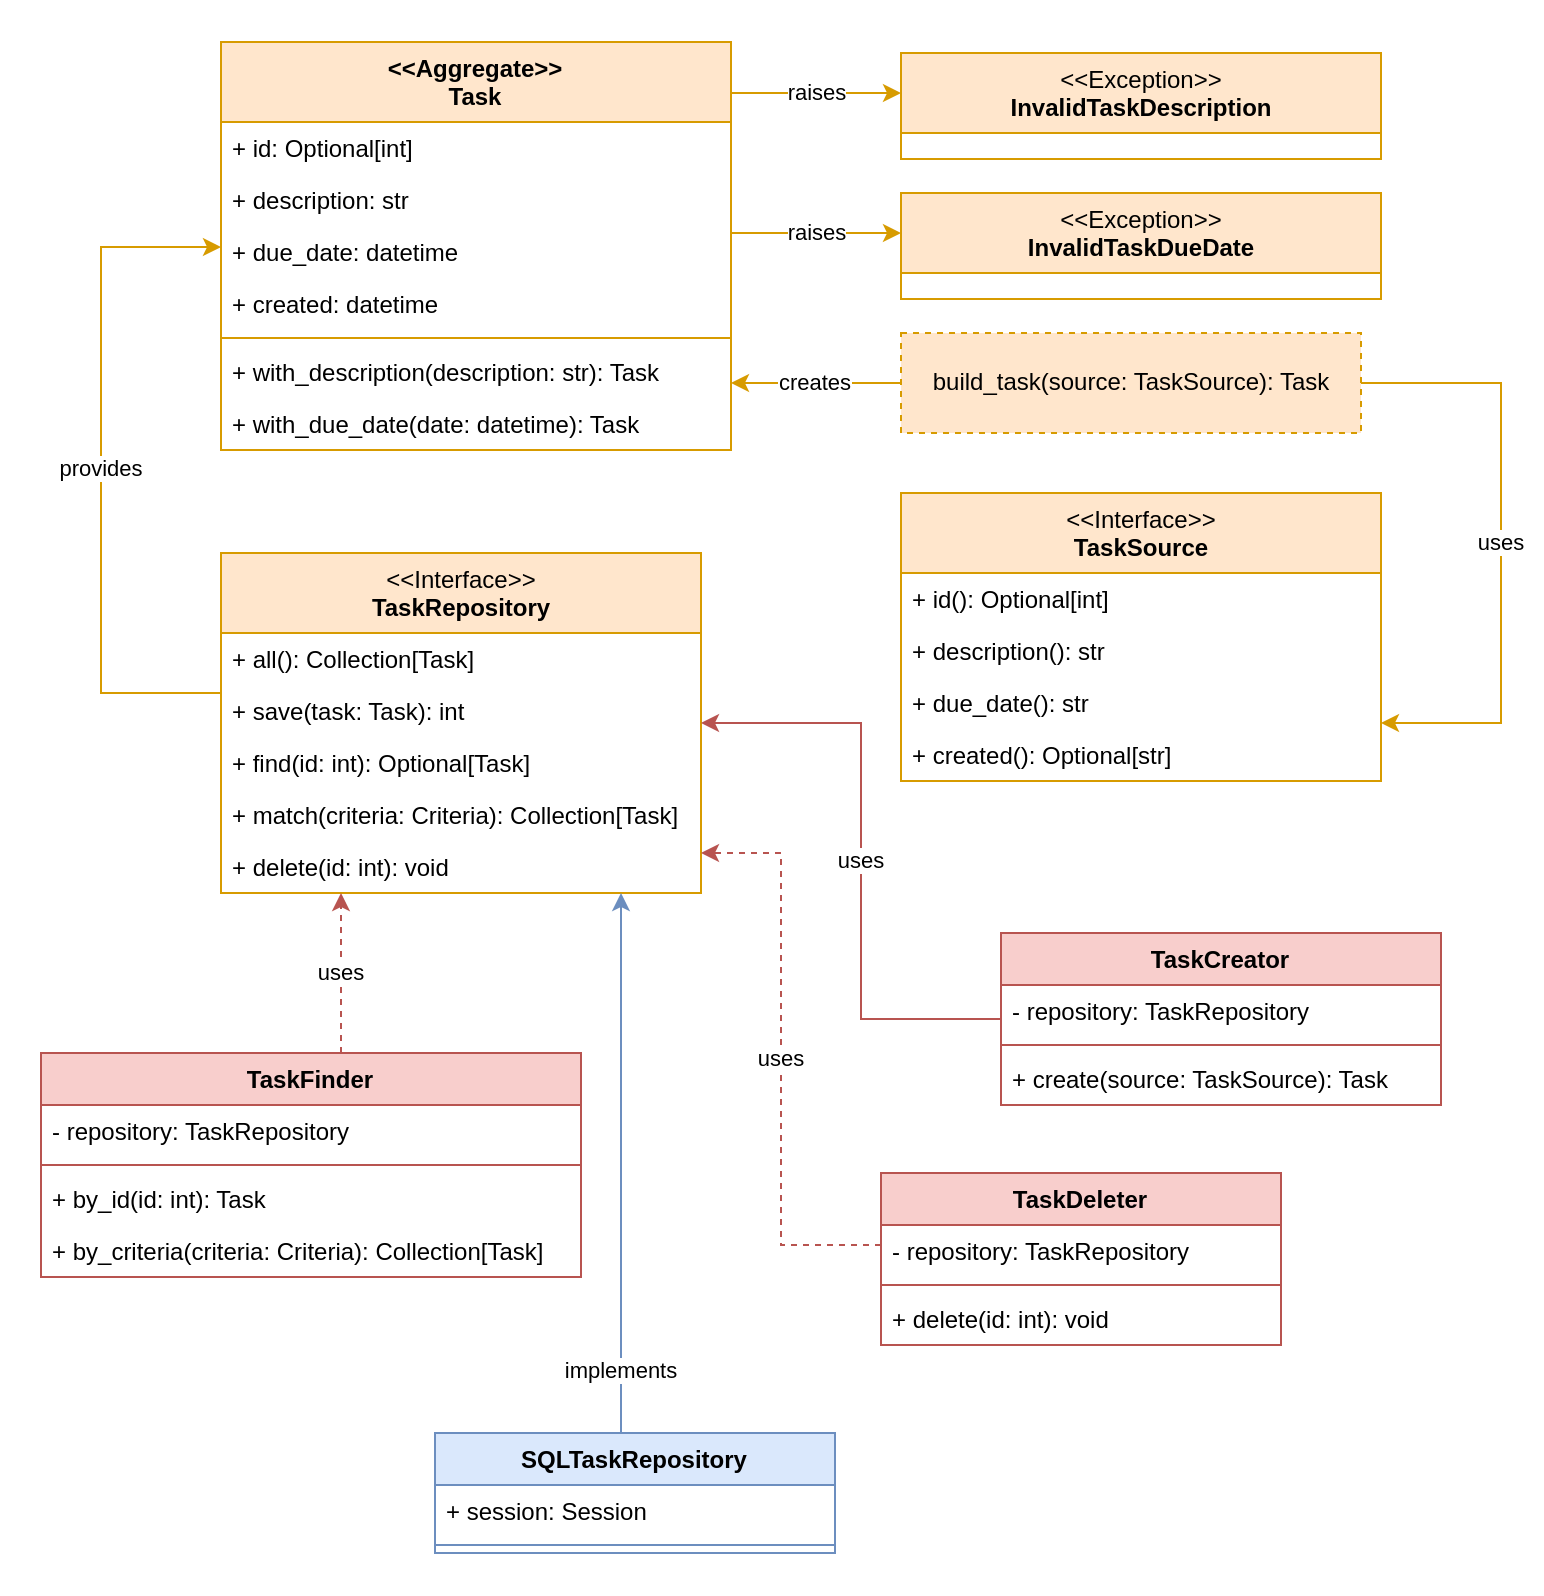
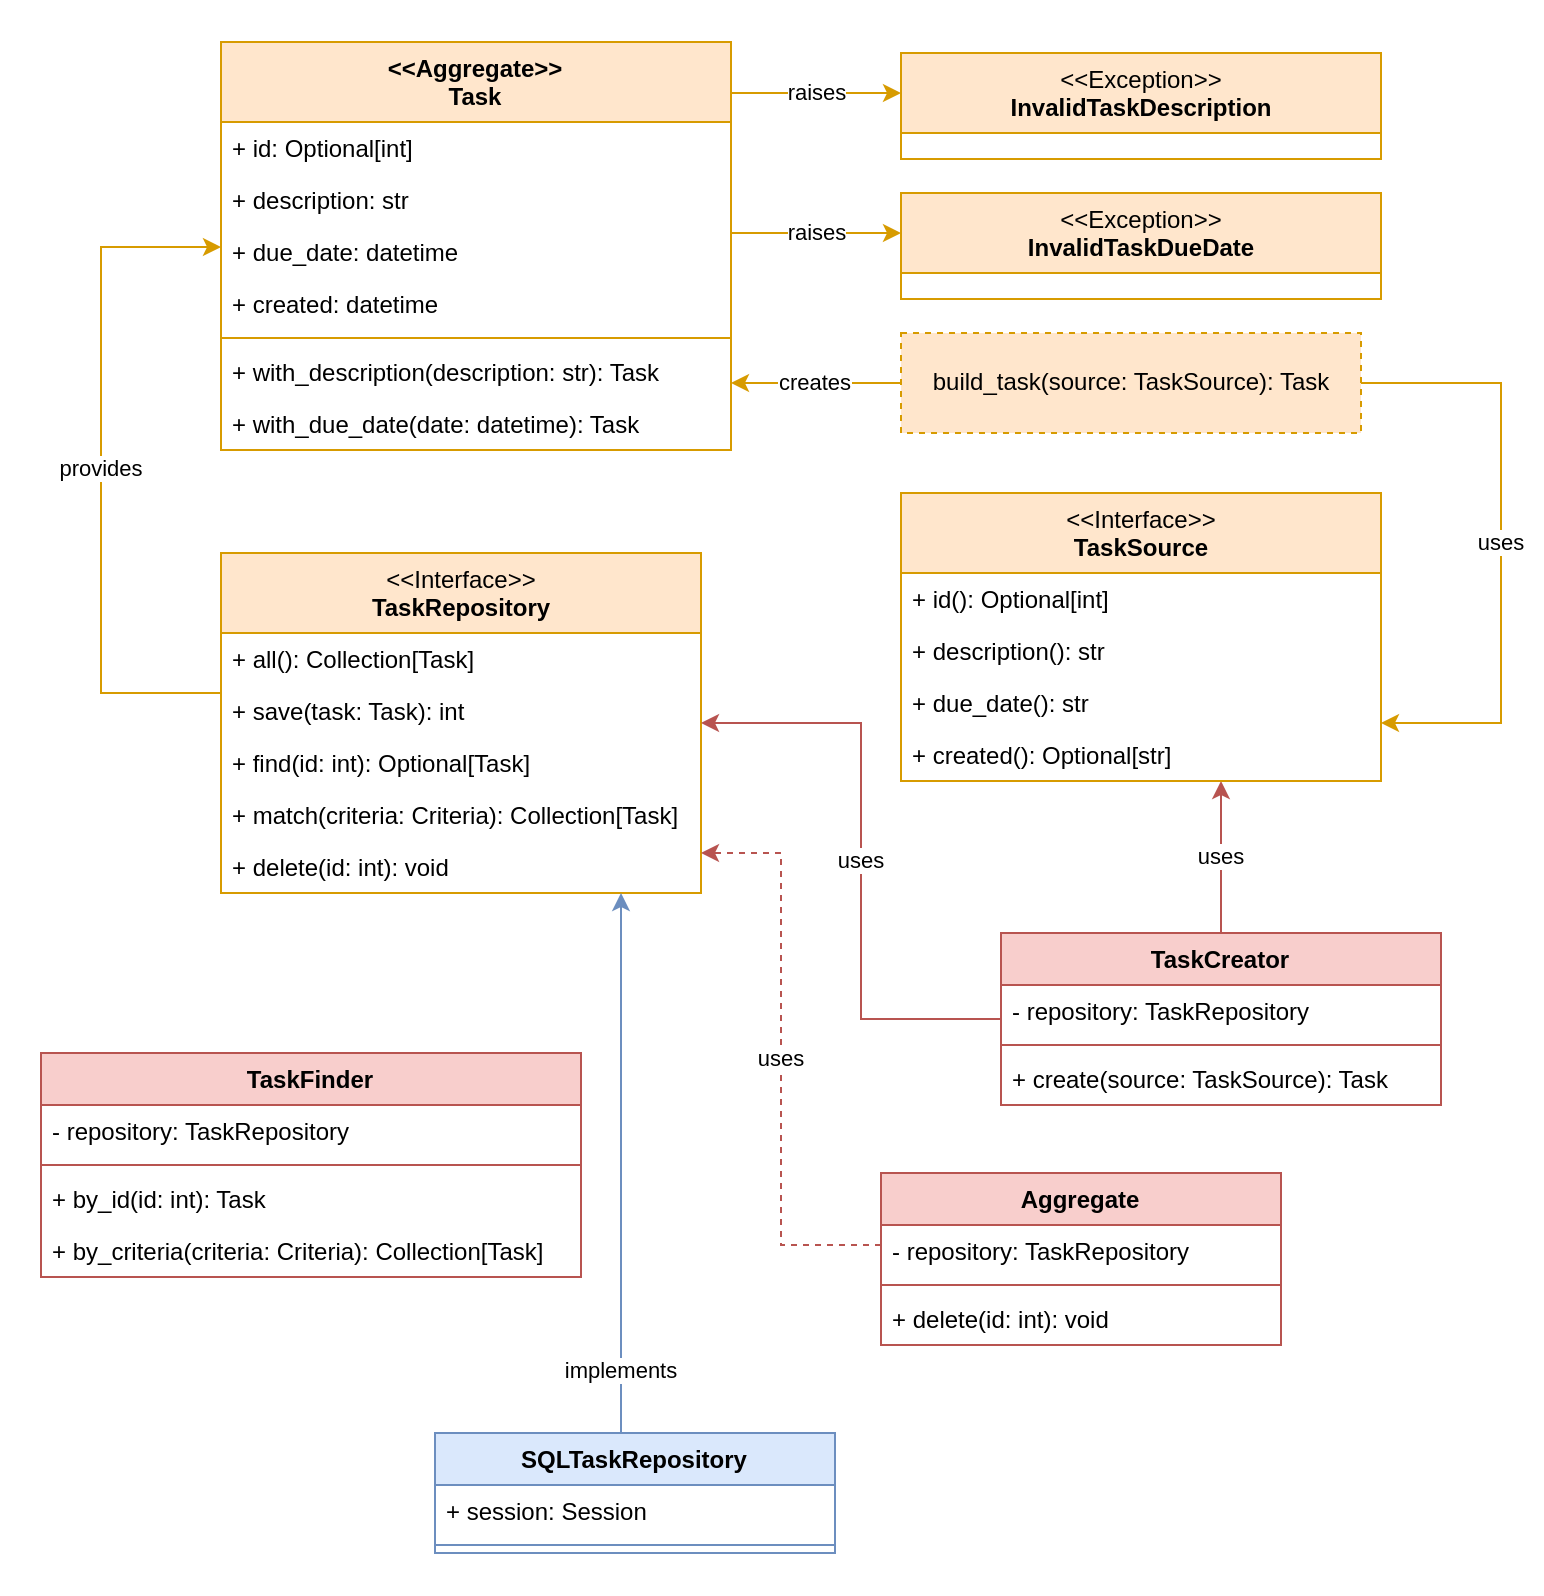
none -> (1221, 864)
(341, 1010) -> none
(1080, 1200) -> (1080, 1200)
